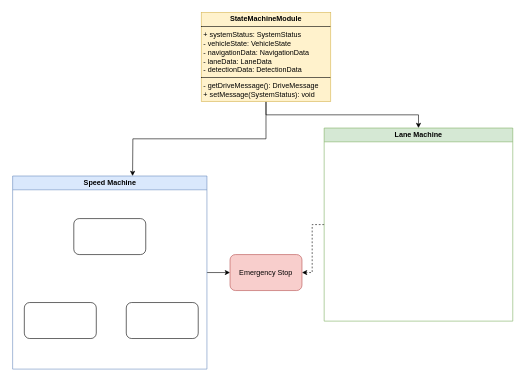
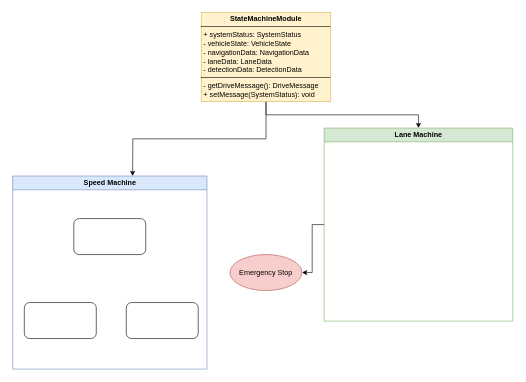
(312, 247) -> (312, 247)
(217, 273) -> none
(266, 273) -> (266, 273)
